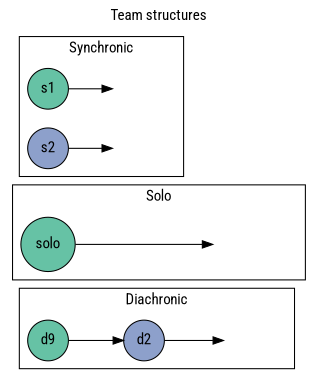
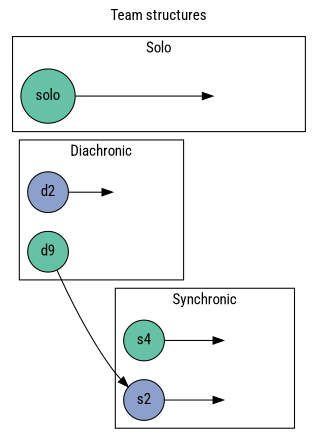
(48, 89) -> (144, 340)
(91, 340) -> (85, 327)
